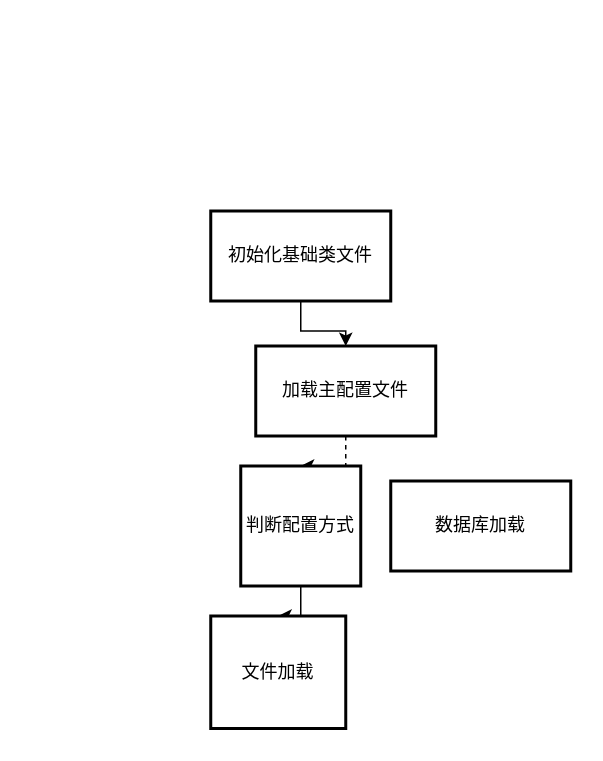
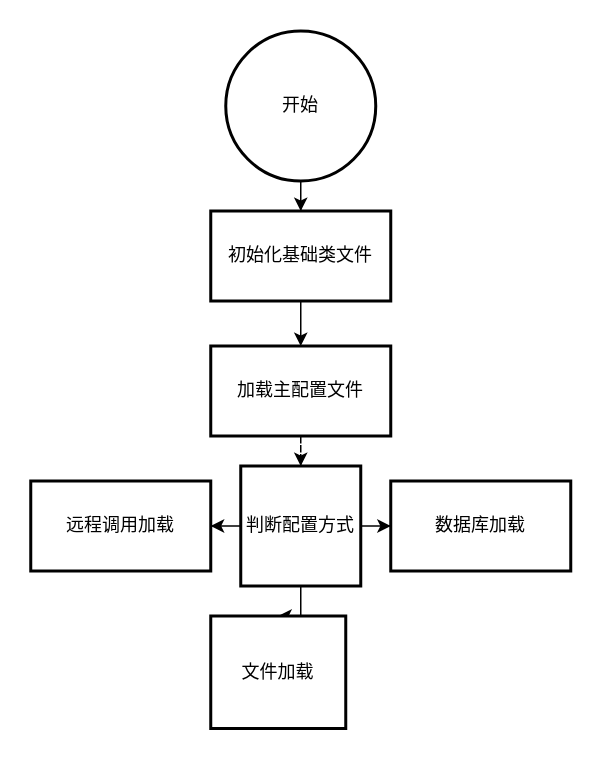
none -> (301, 106)
none -> (301, 201)
(346, 391) -> (301, 391)
none -> (121, 526)
none -> (221, 526)
none -> (381, 526)
